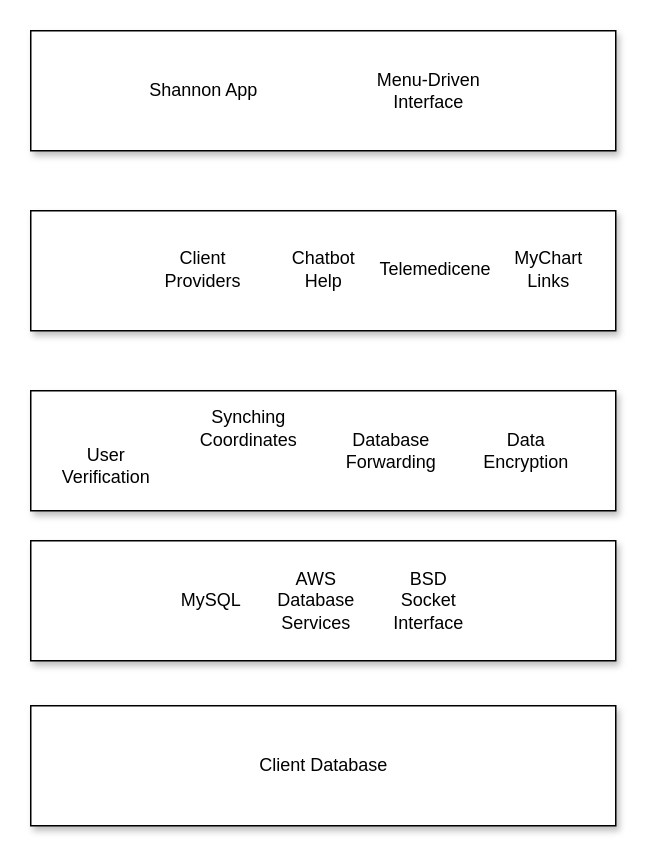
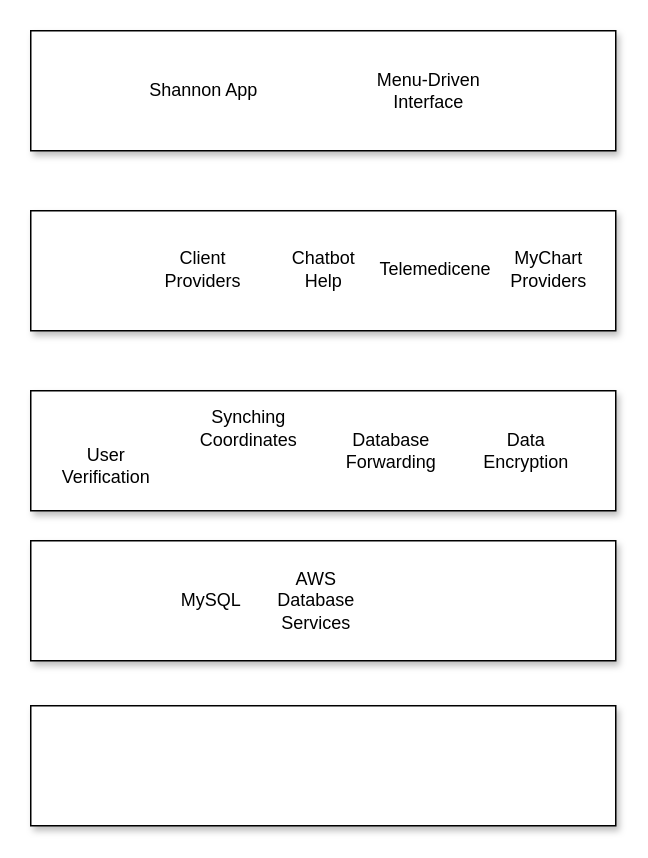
(549, 269) -> (549, 269)
(428, 601) -> none
(323, 766) -> none
